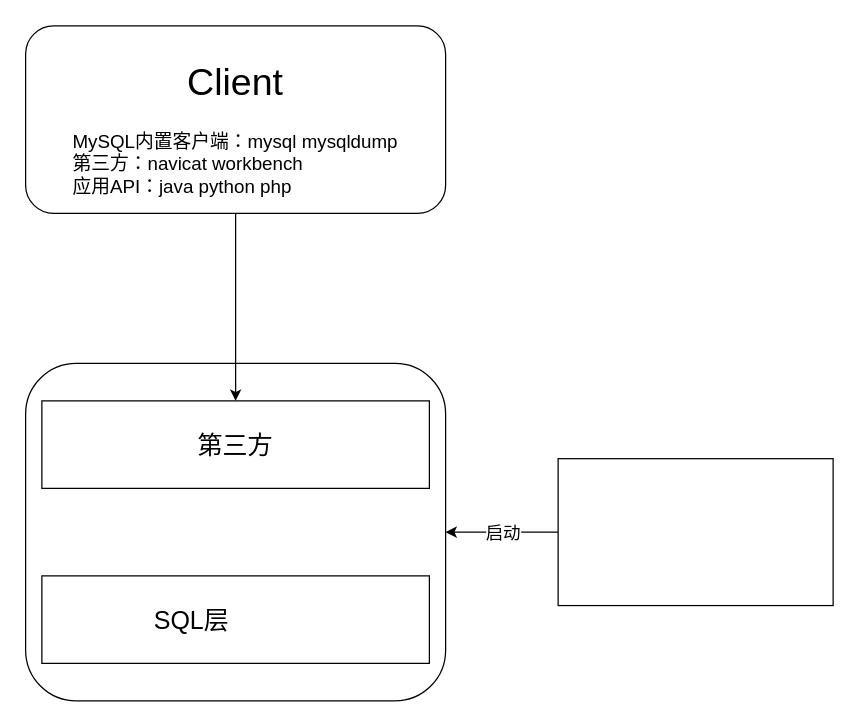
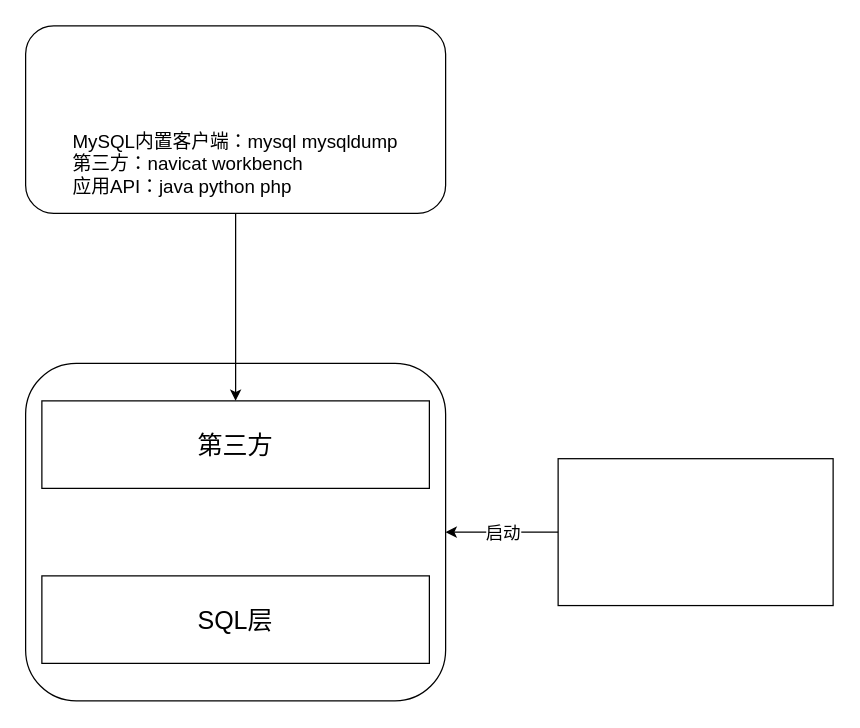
(236, 82) -> none
(192, 619) -> (236, 619)
